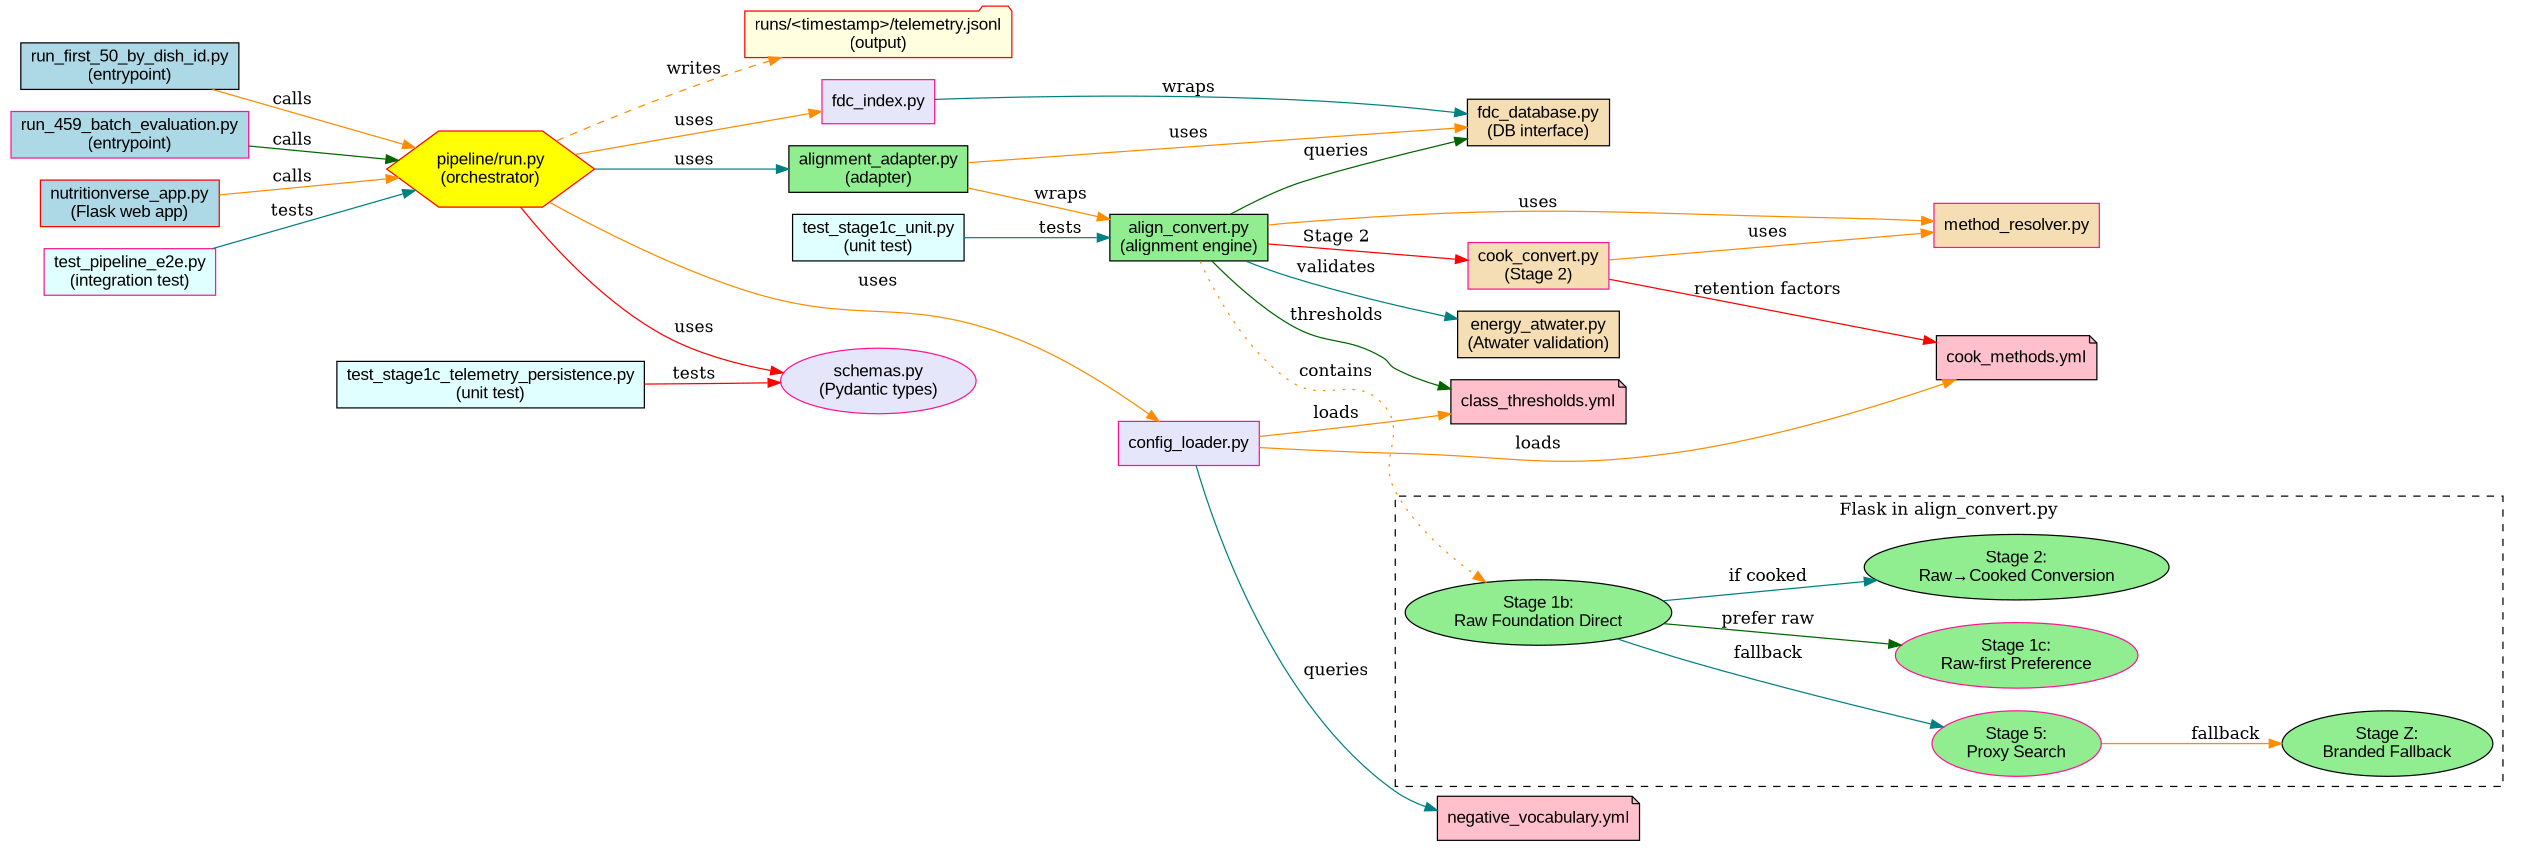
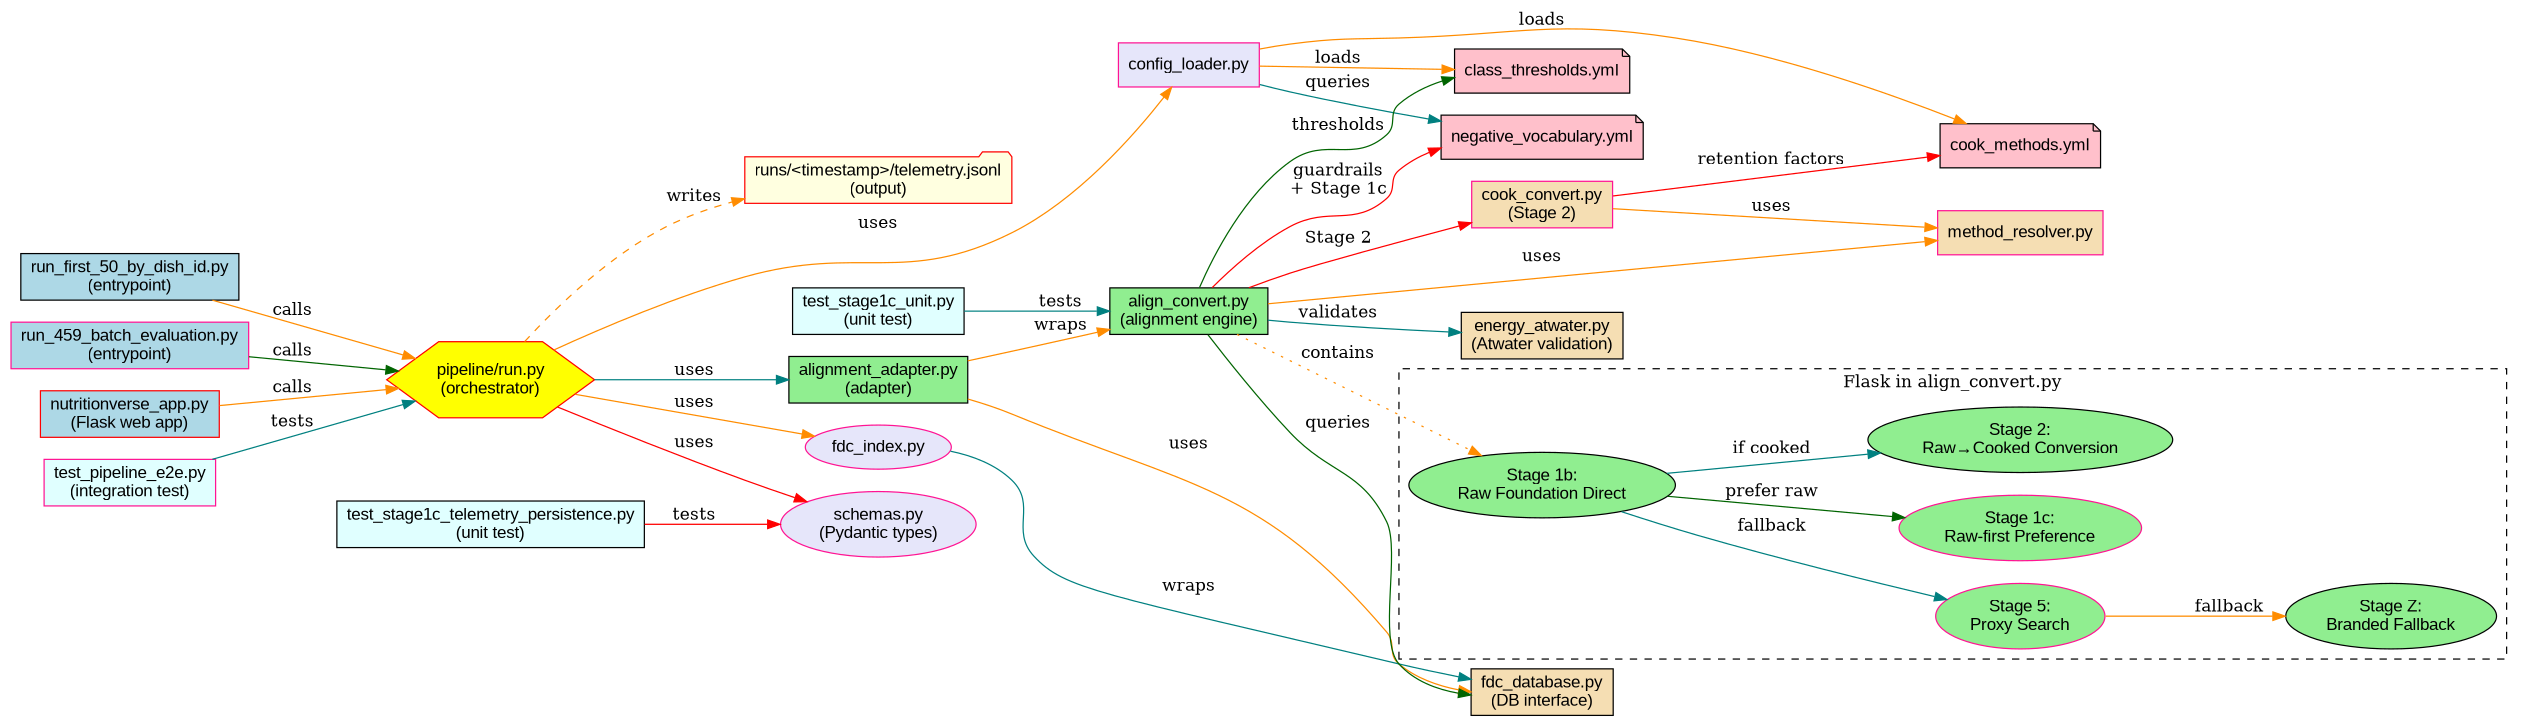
(878, 102) -> (878, 447)
none -> (1324, 217)
